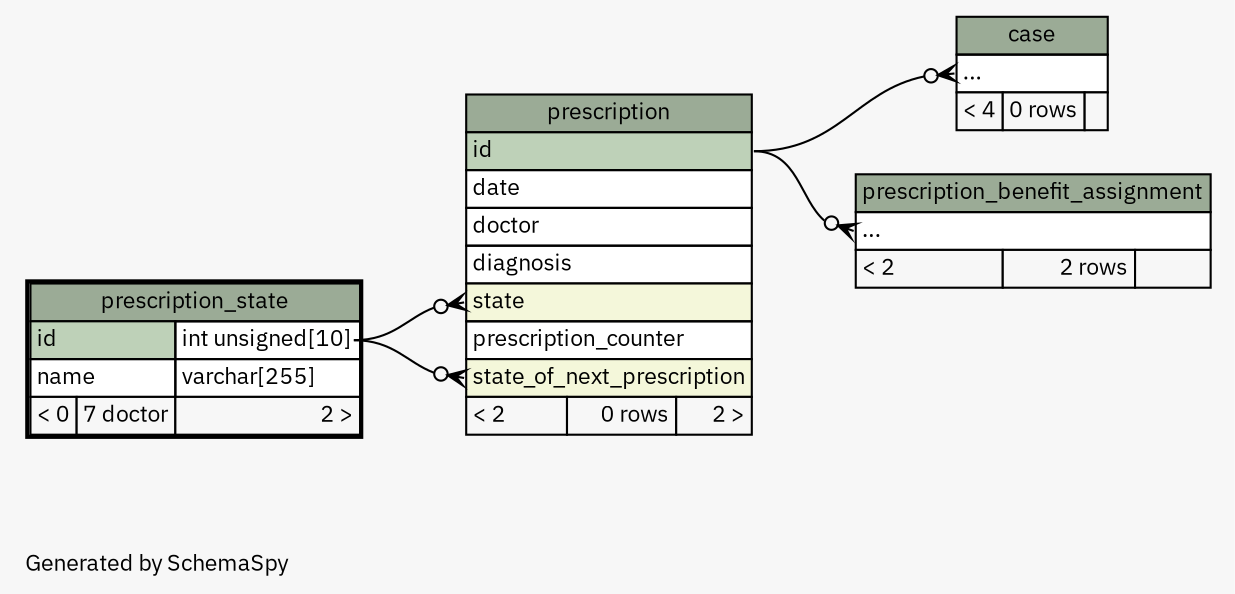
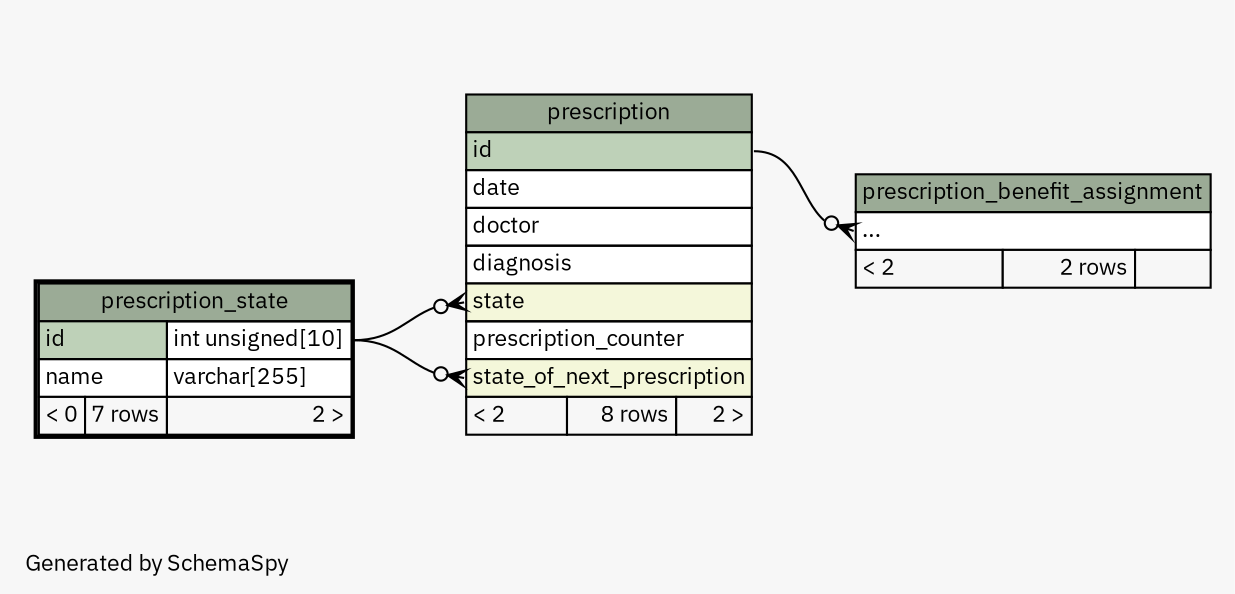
(1032, 73) -> none
(126, 415) -> (126, 415)
(635, 415) -> (635, 415)
